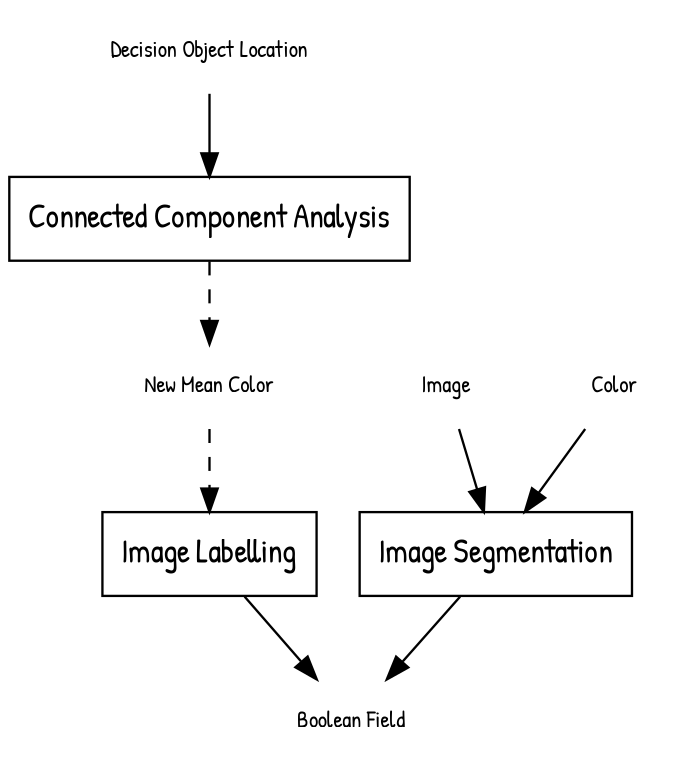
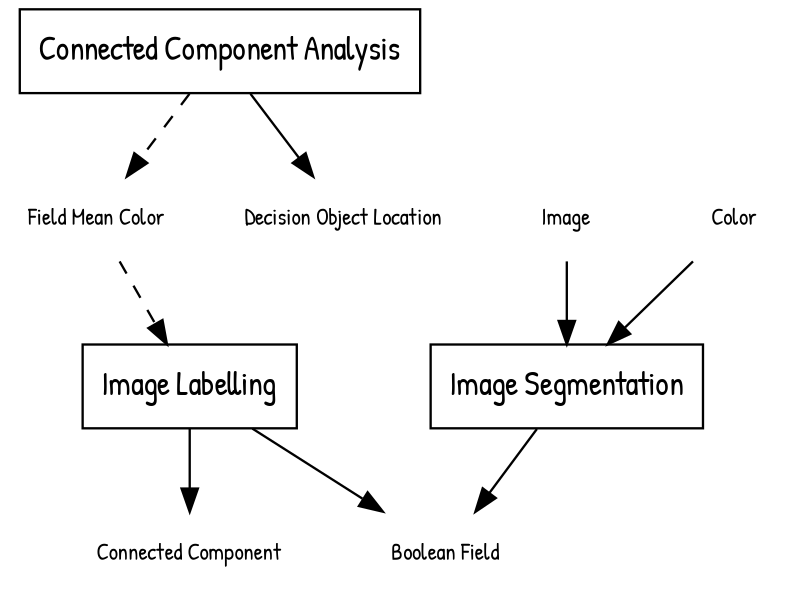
(209, 124) -> (275, 126)
(209, 386) -> (97, 219)
none -> (190, 554)
